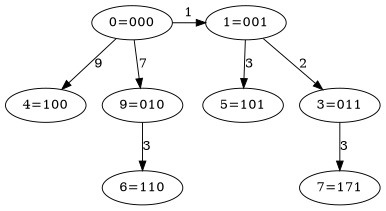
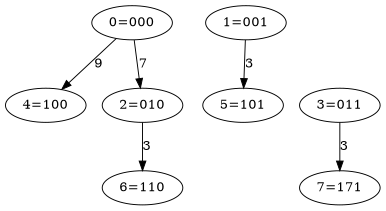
(184, 23) -> none
(289, 61) -> none
(143, 105) -> (143, 105)
